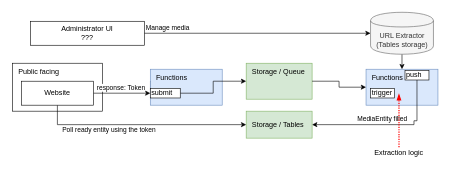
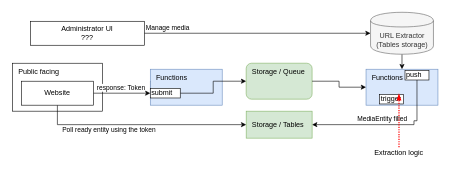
(279, 81) -> (279, 81)
(383, 93) -> (392, 99)
